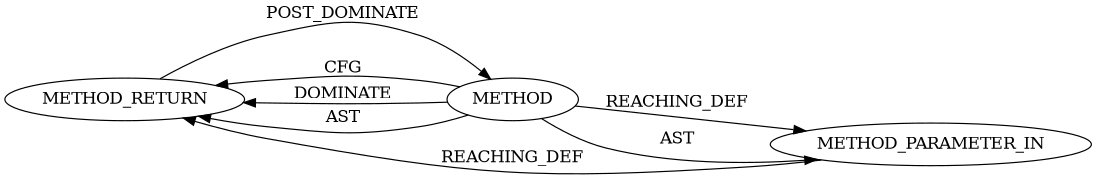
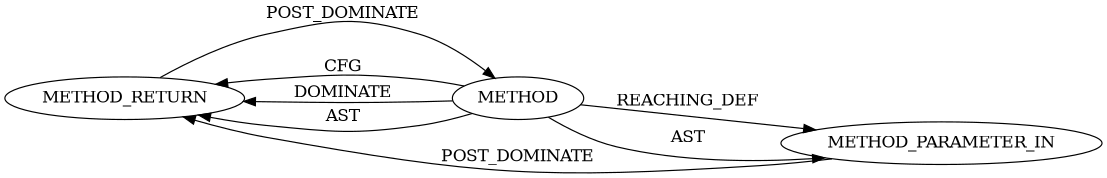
(513, 158) -> (518, 157)
